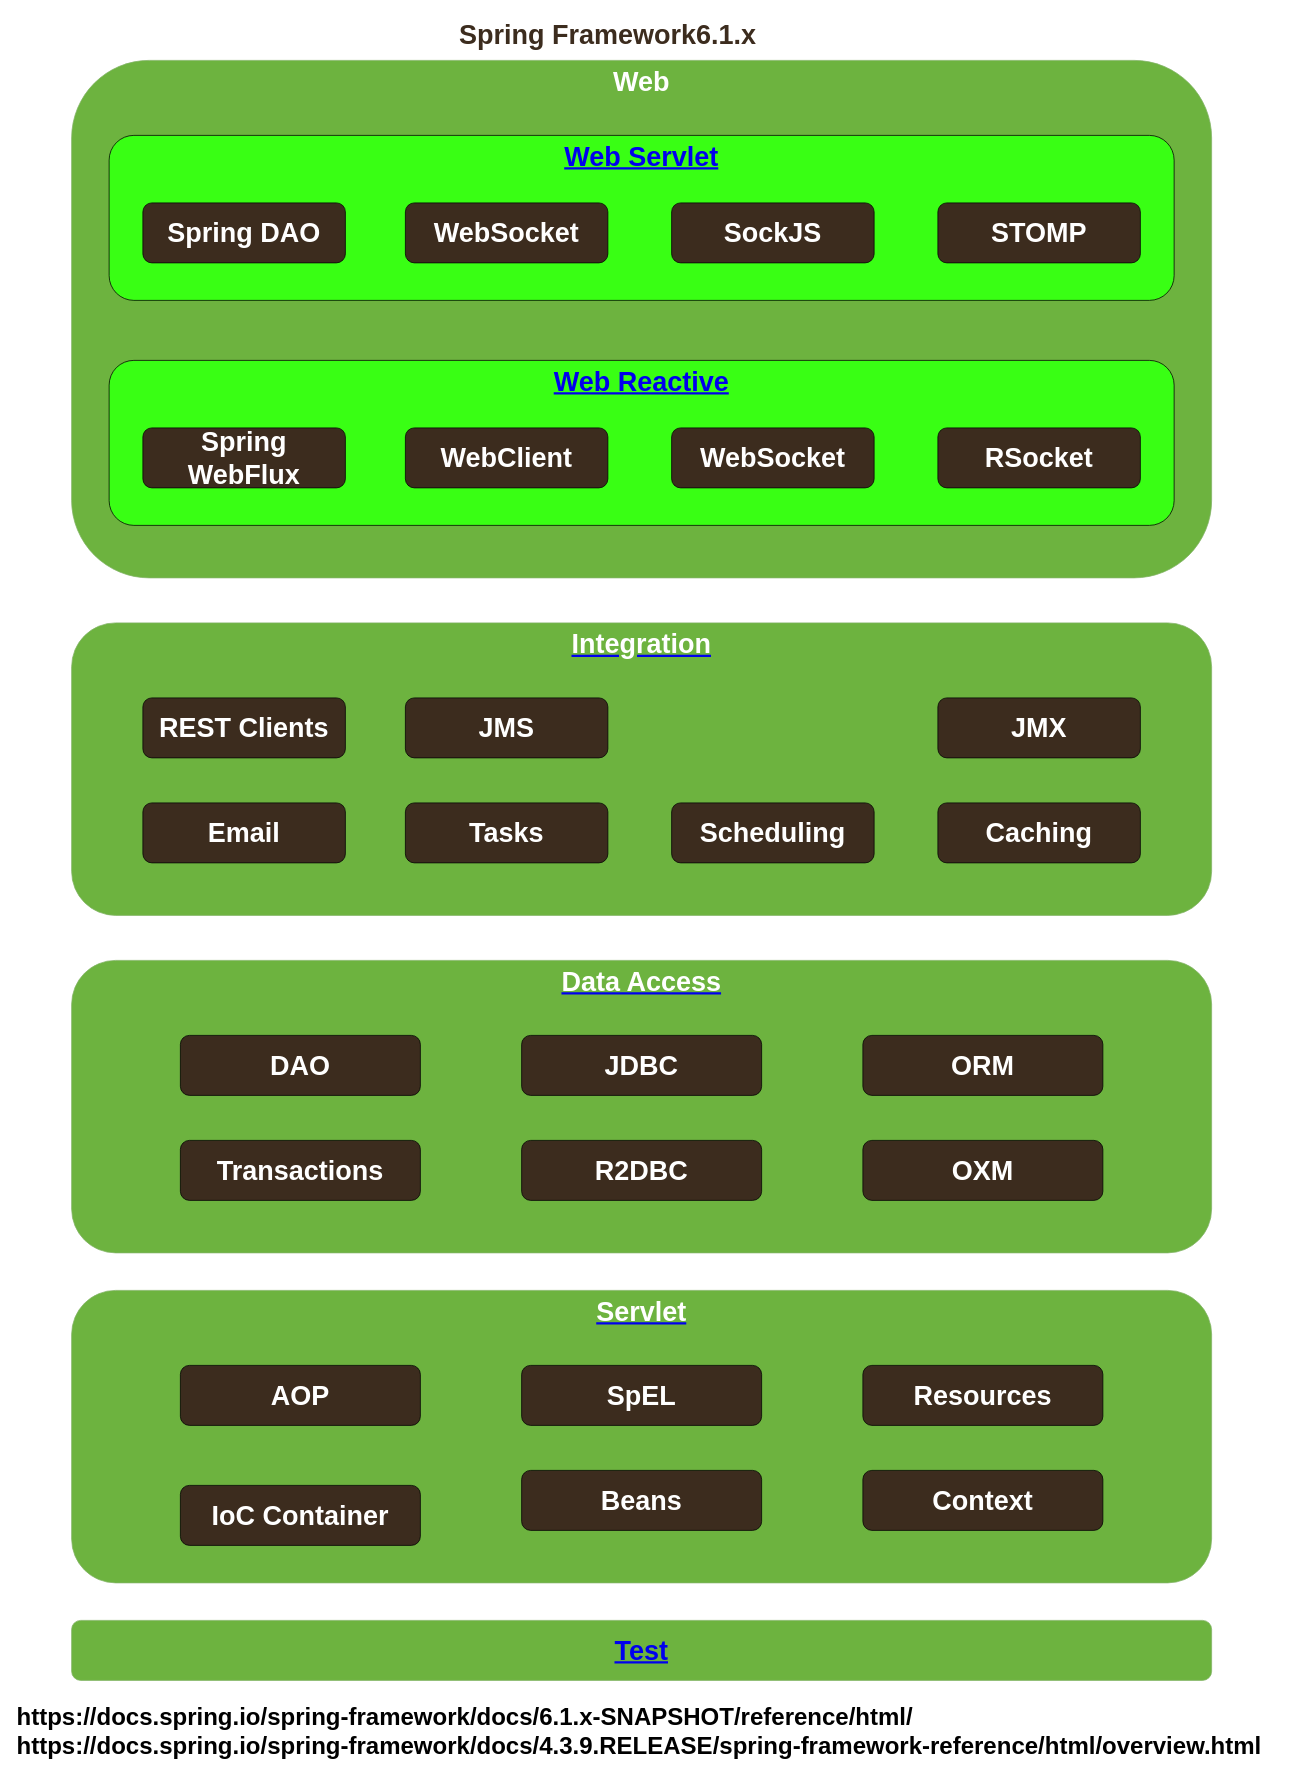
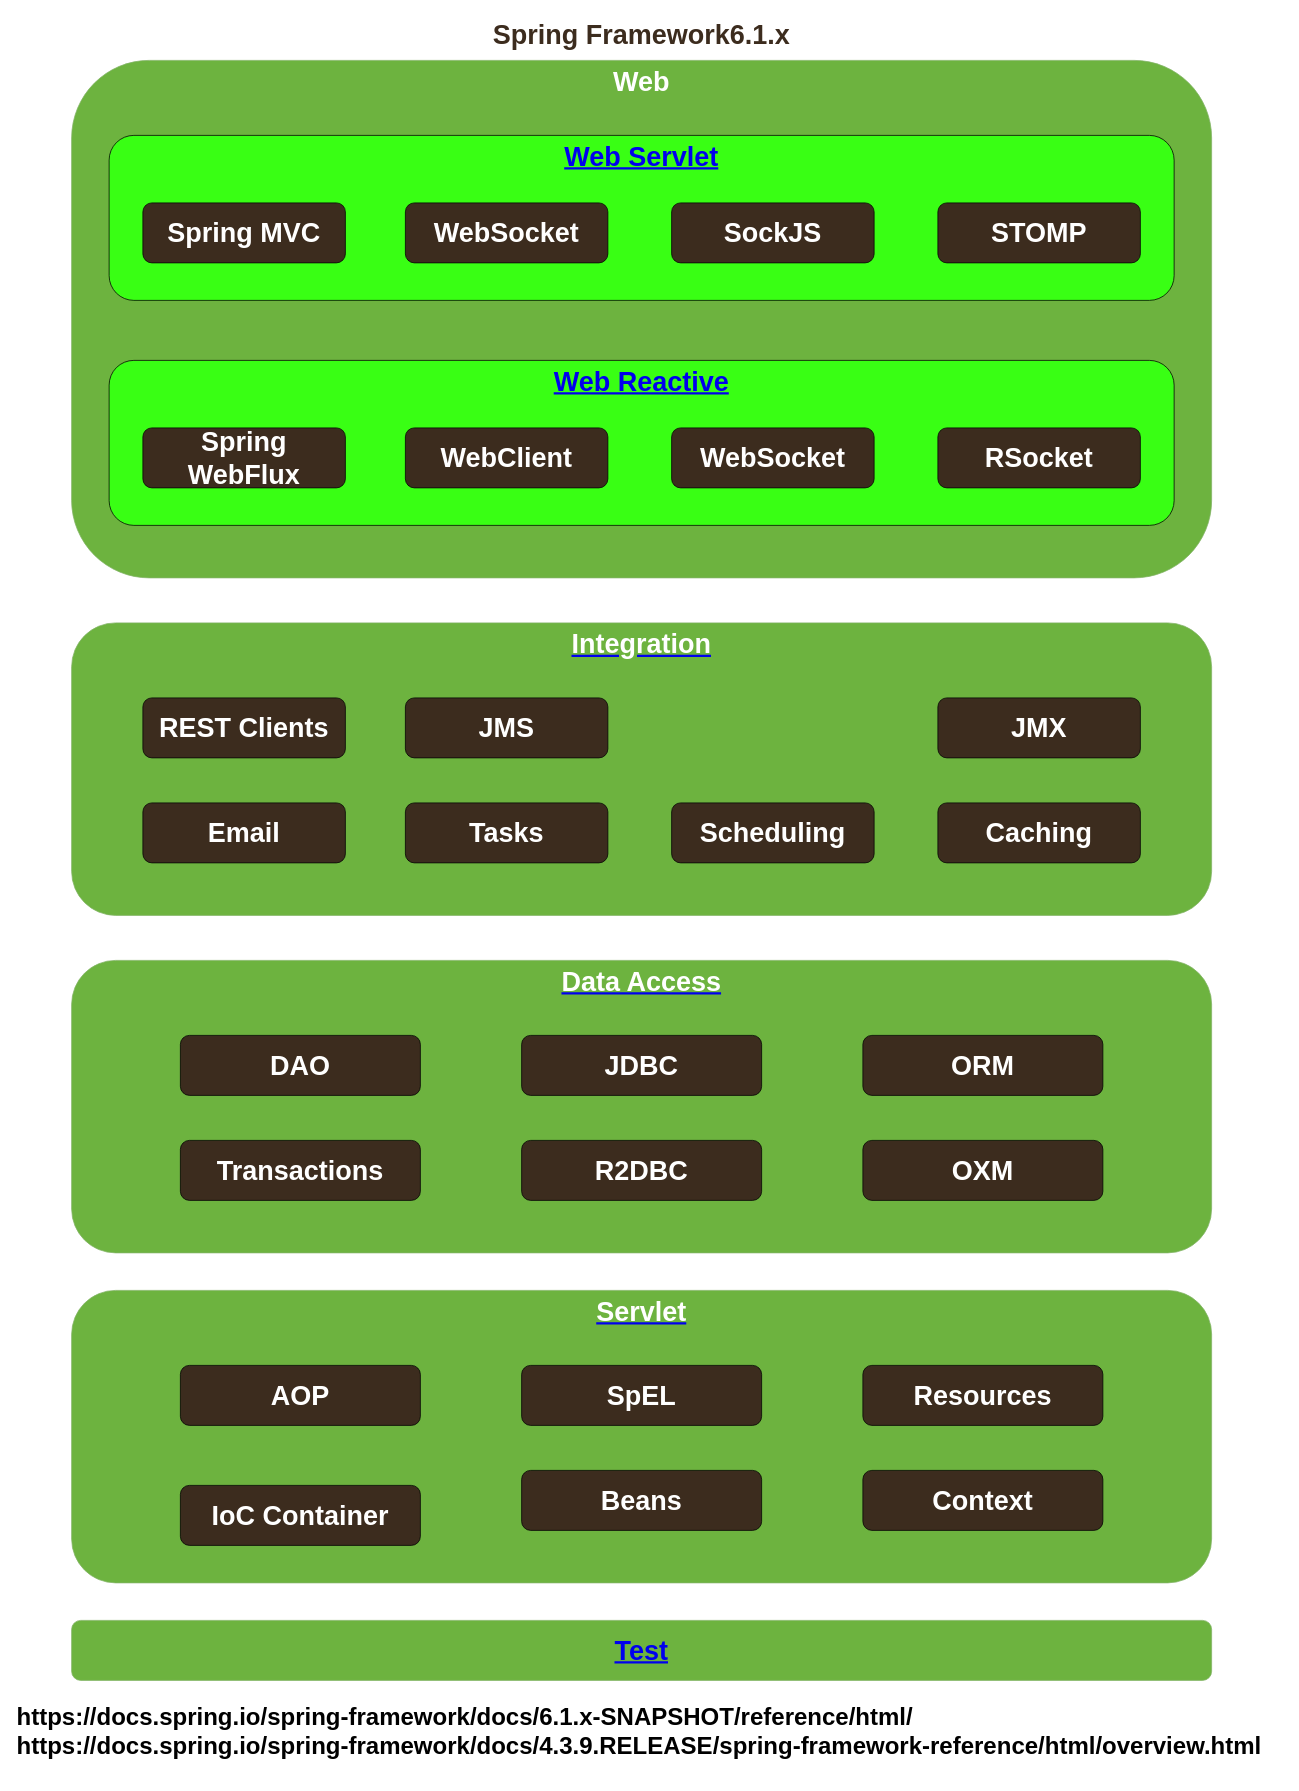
(608, 34) -> (642, 34)
(244, 233) -> (244, 233)
